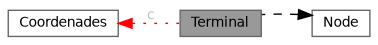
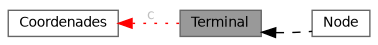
(280, 14) -> (294, 32)
